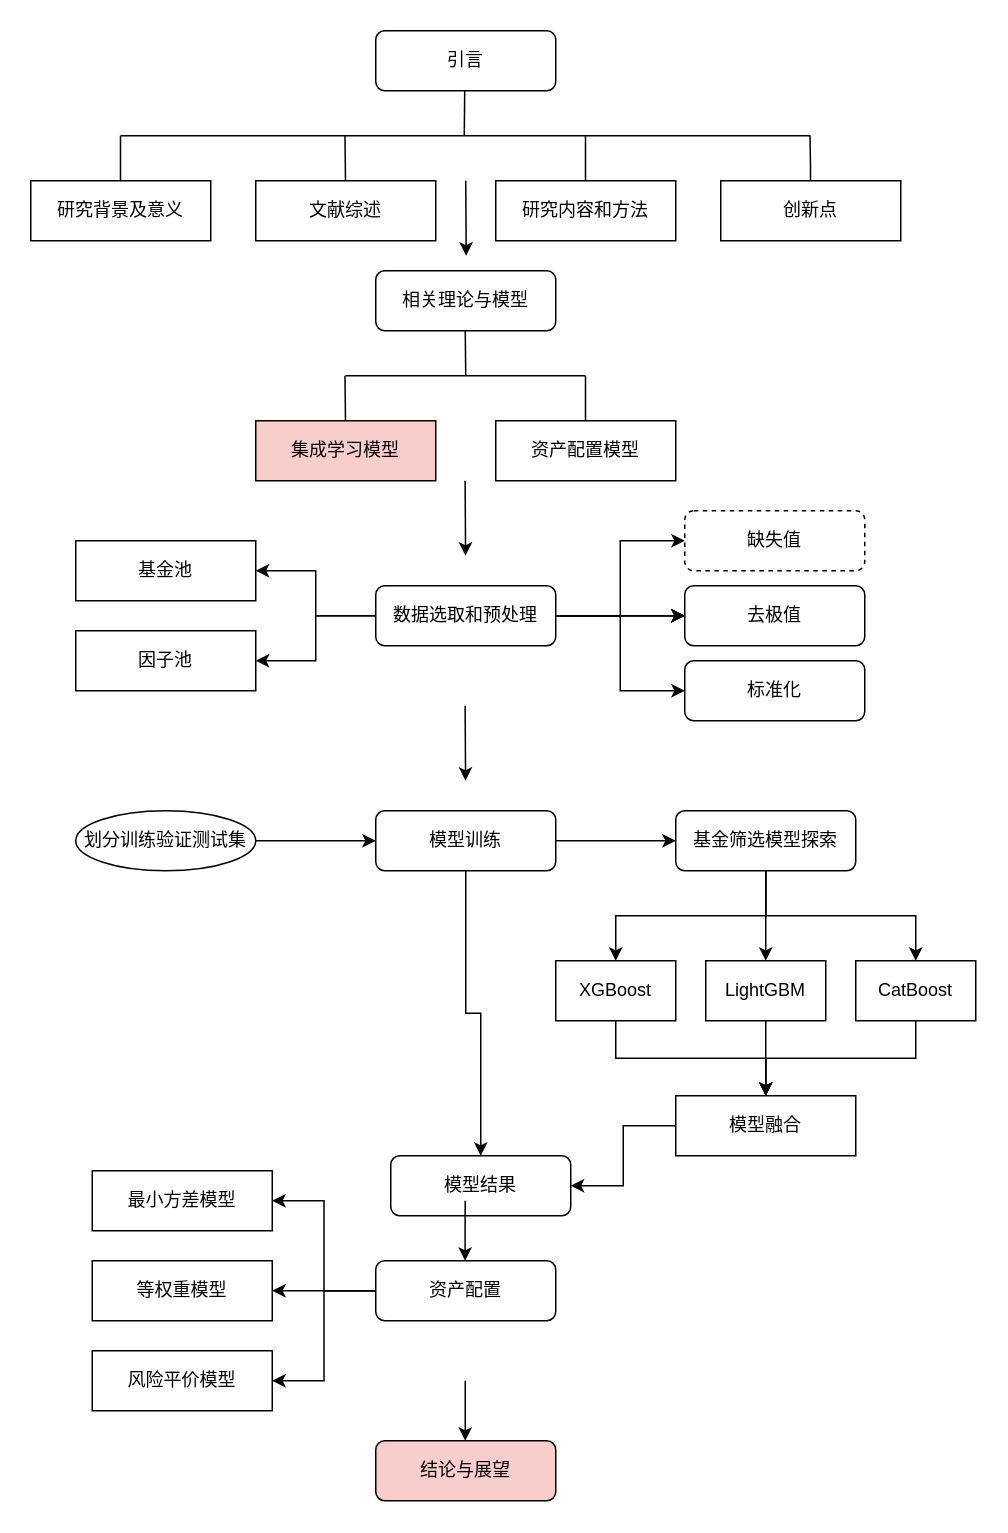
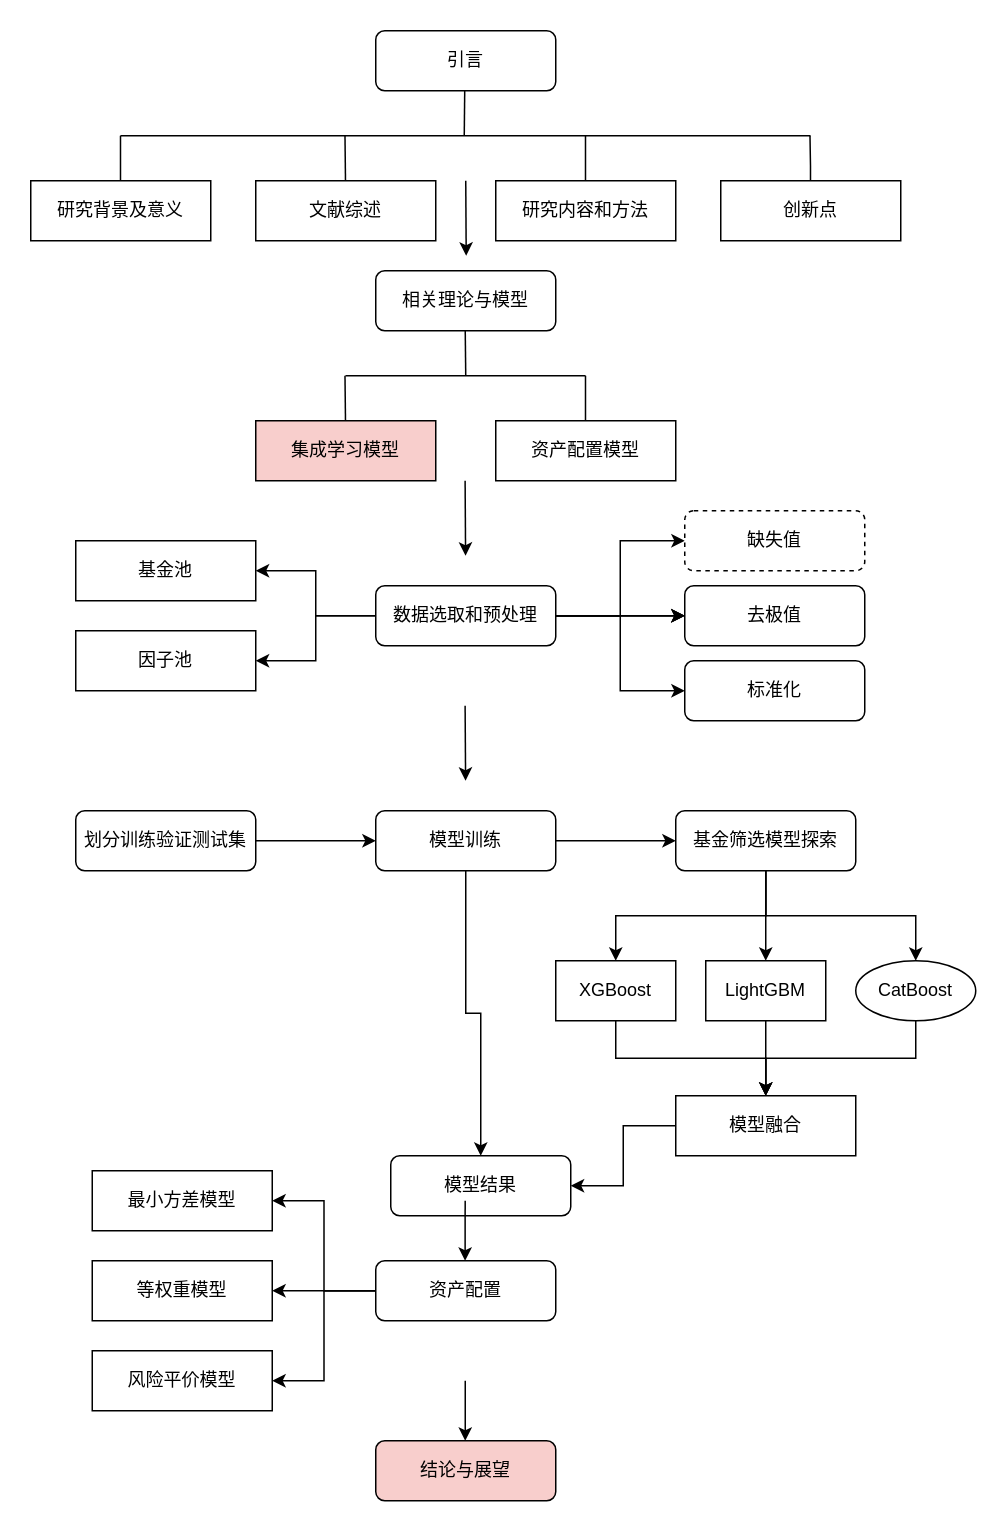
(166, 841) -> (166, 841)
(916, 991) -> (916, 991)
